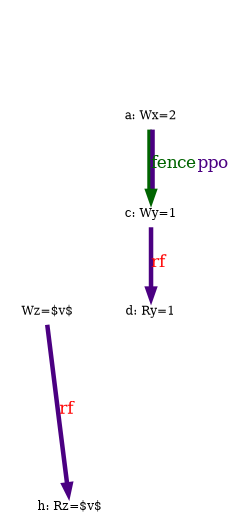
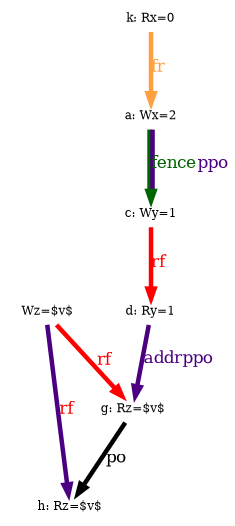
none -> (151, 19)
(151, 258) -> (151, 258)
none -> (133, 410)
